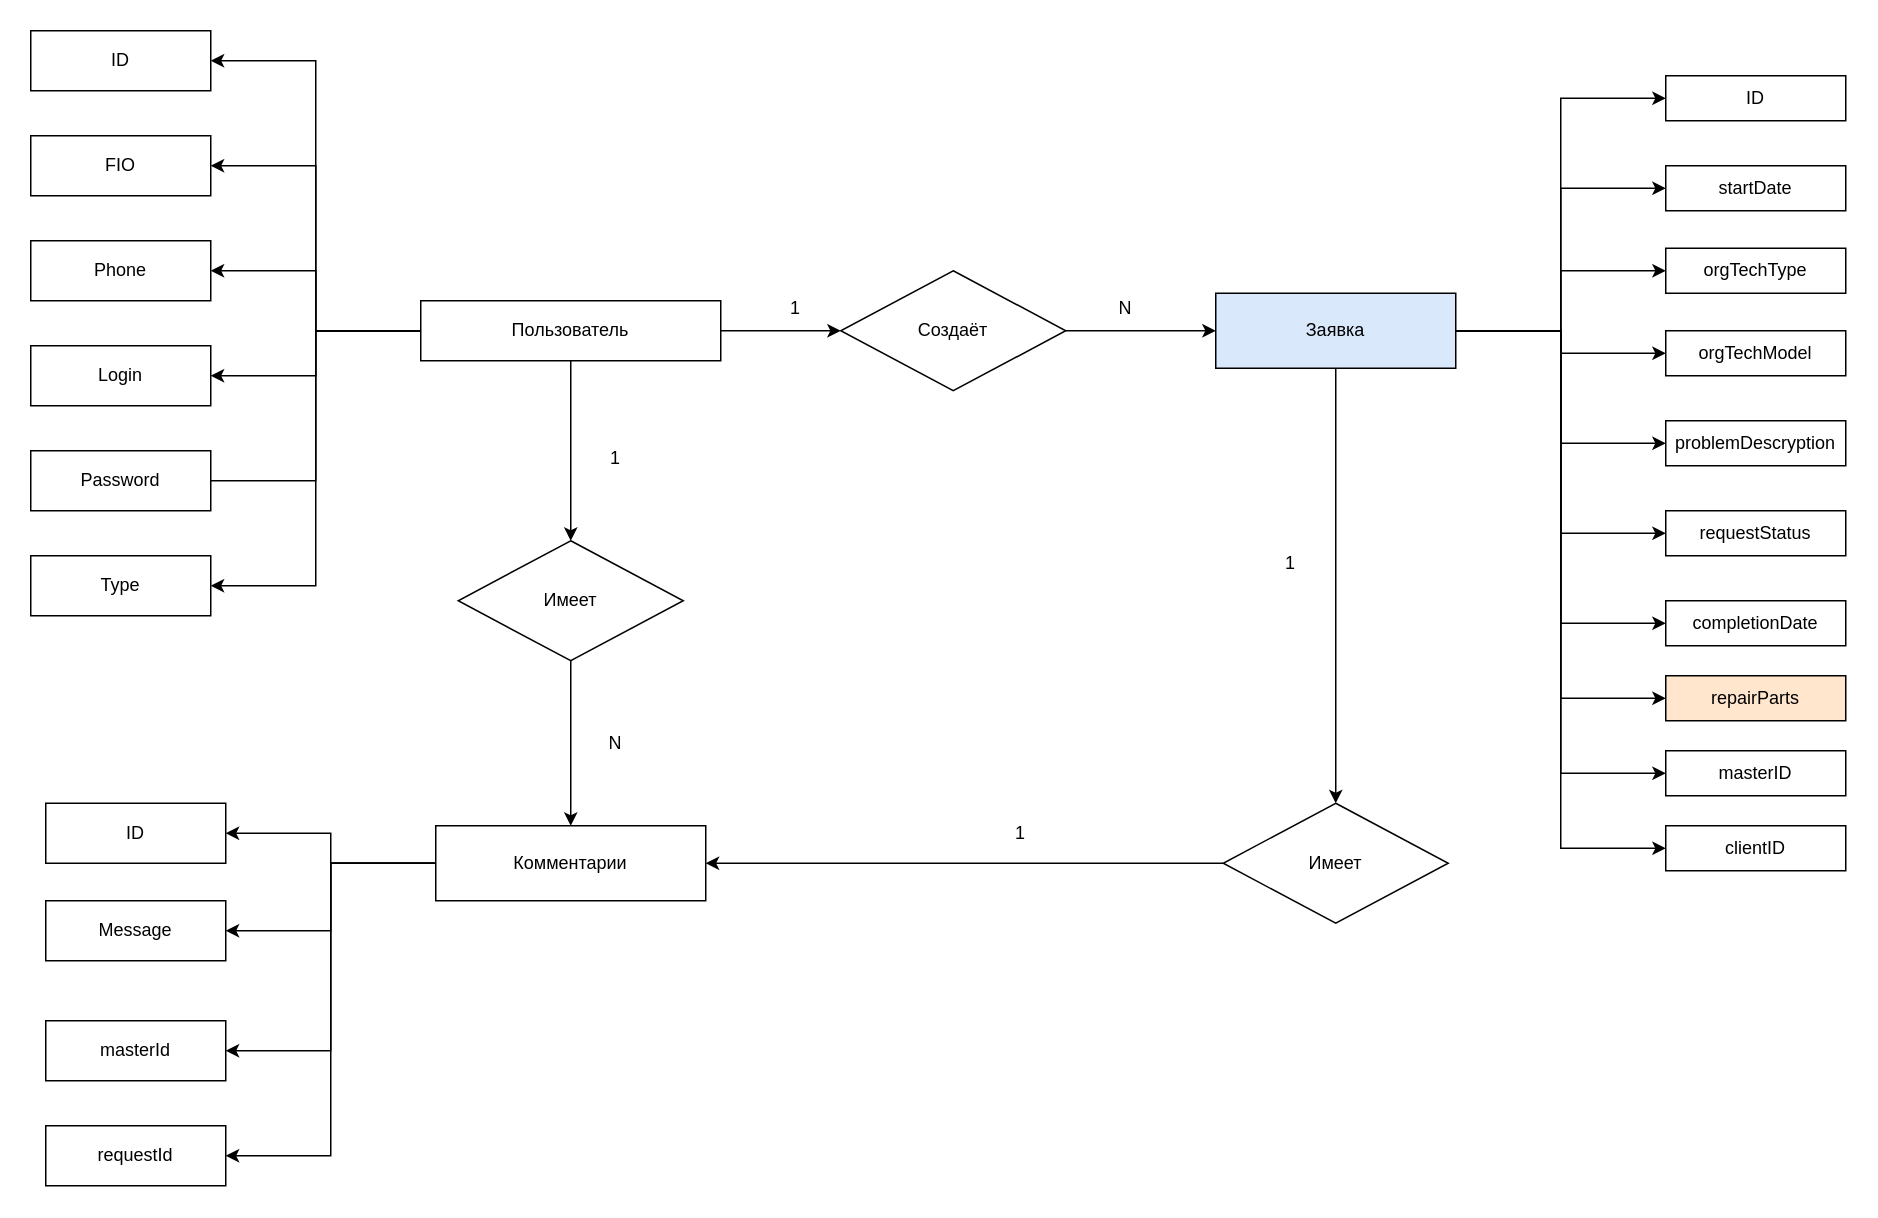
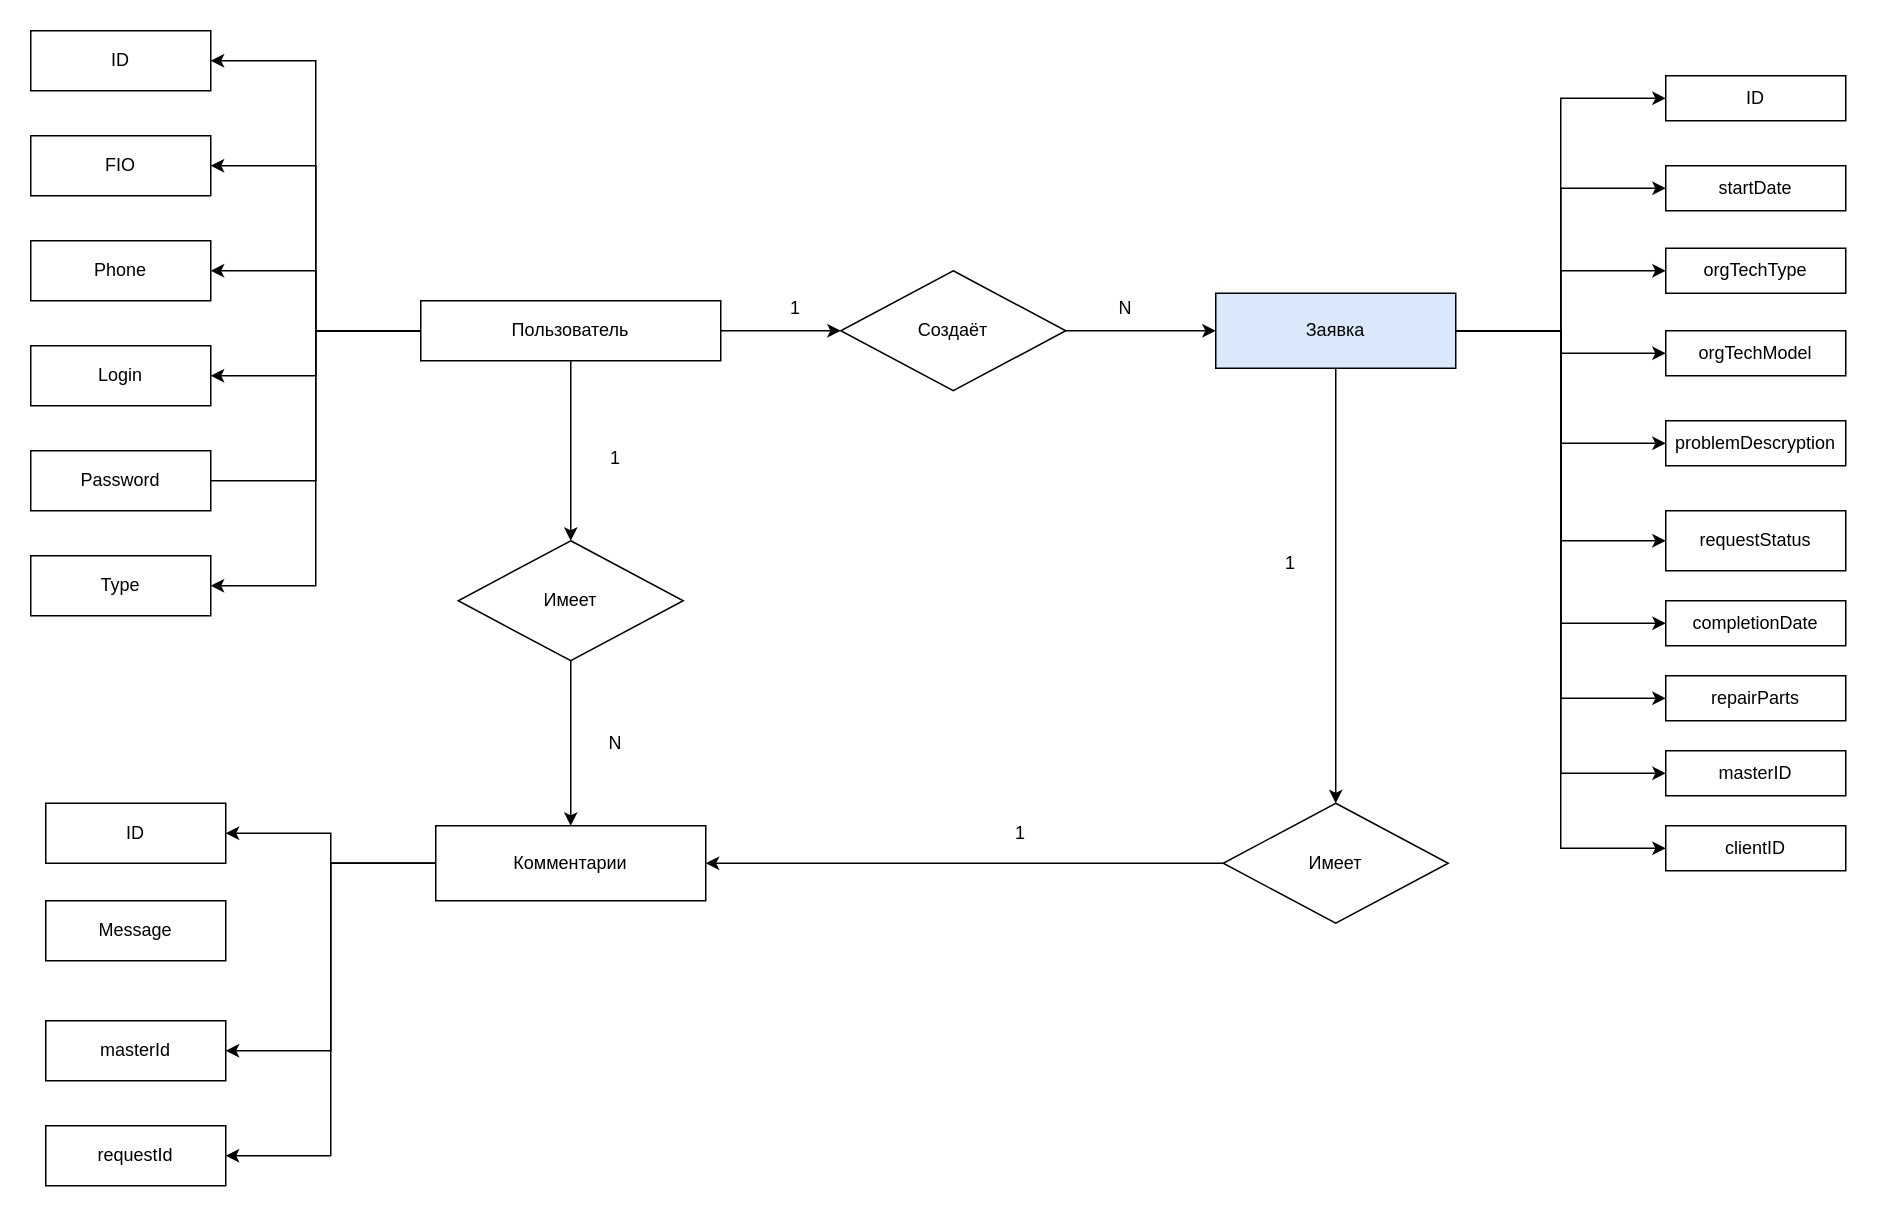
(1756, 533) -> (1756, 541)
(1756, 698) -> (1756, 698)
(282, 931) -> none
